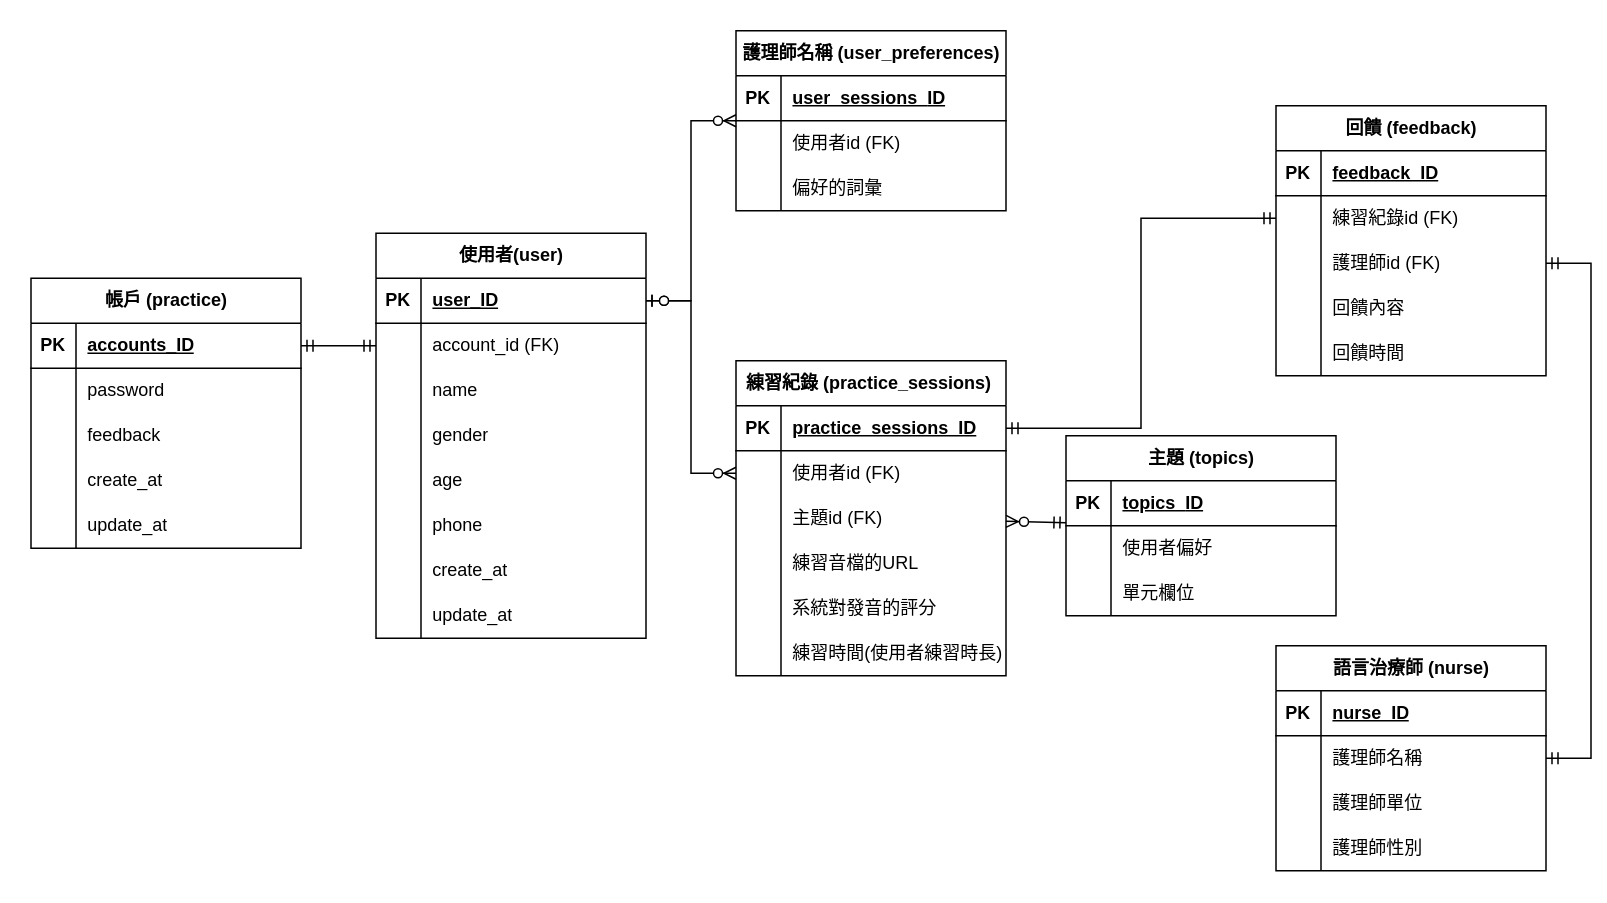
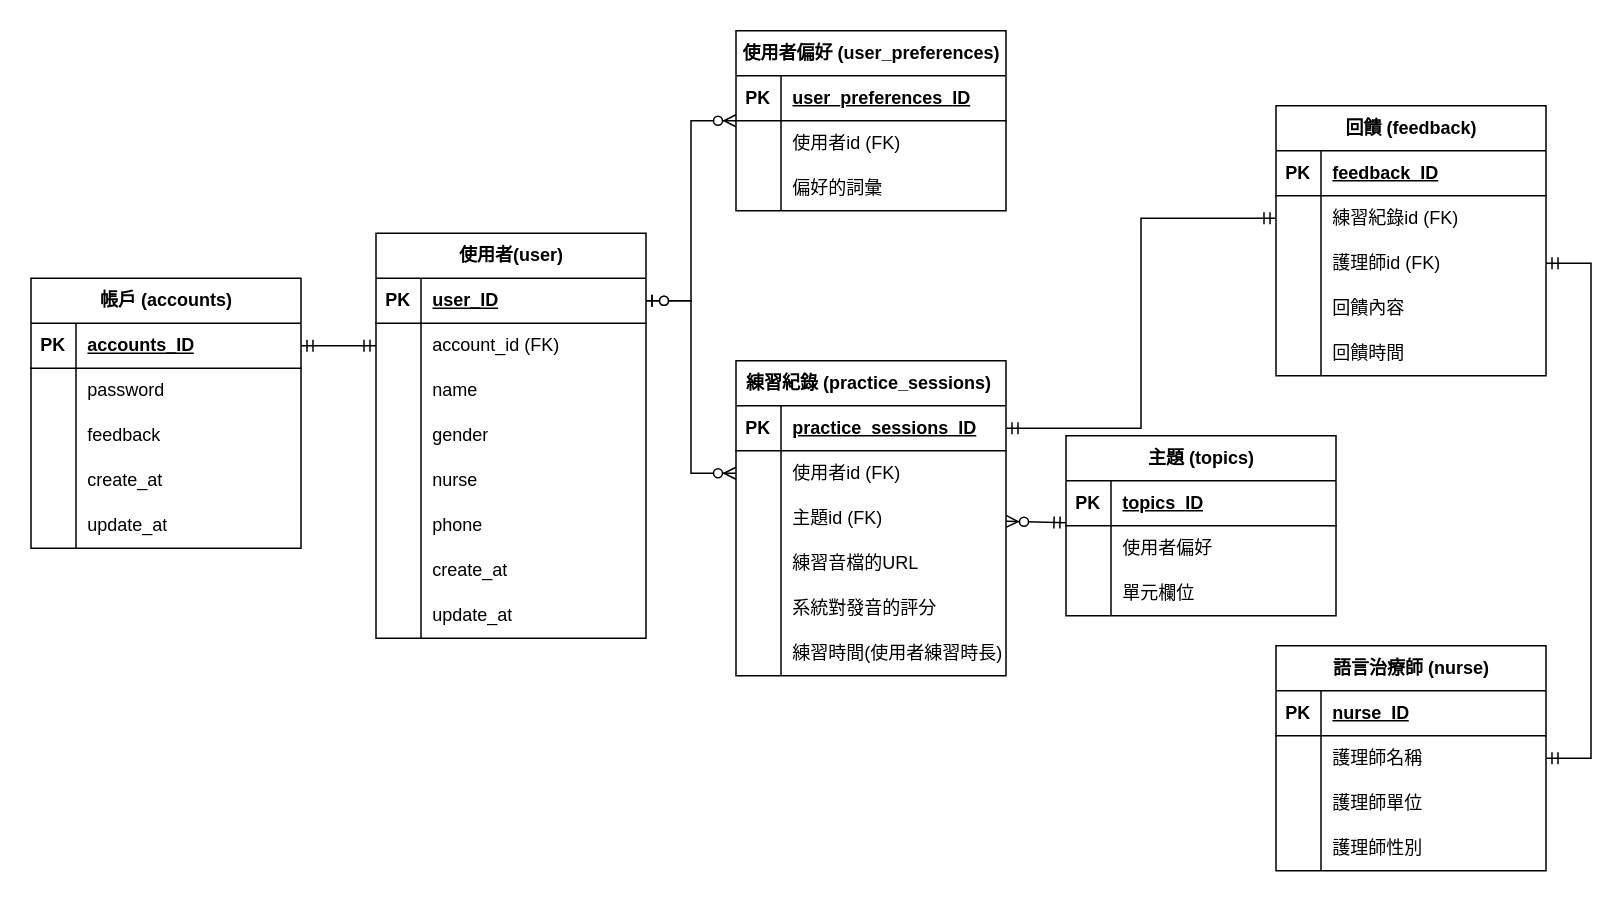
(872, 53) -> (872, 53)
(871, 98) -> (889, 98)
(167, 301) -> (167, 301)
(448, 481) -> (458, 481)
